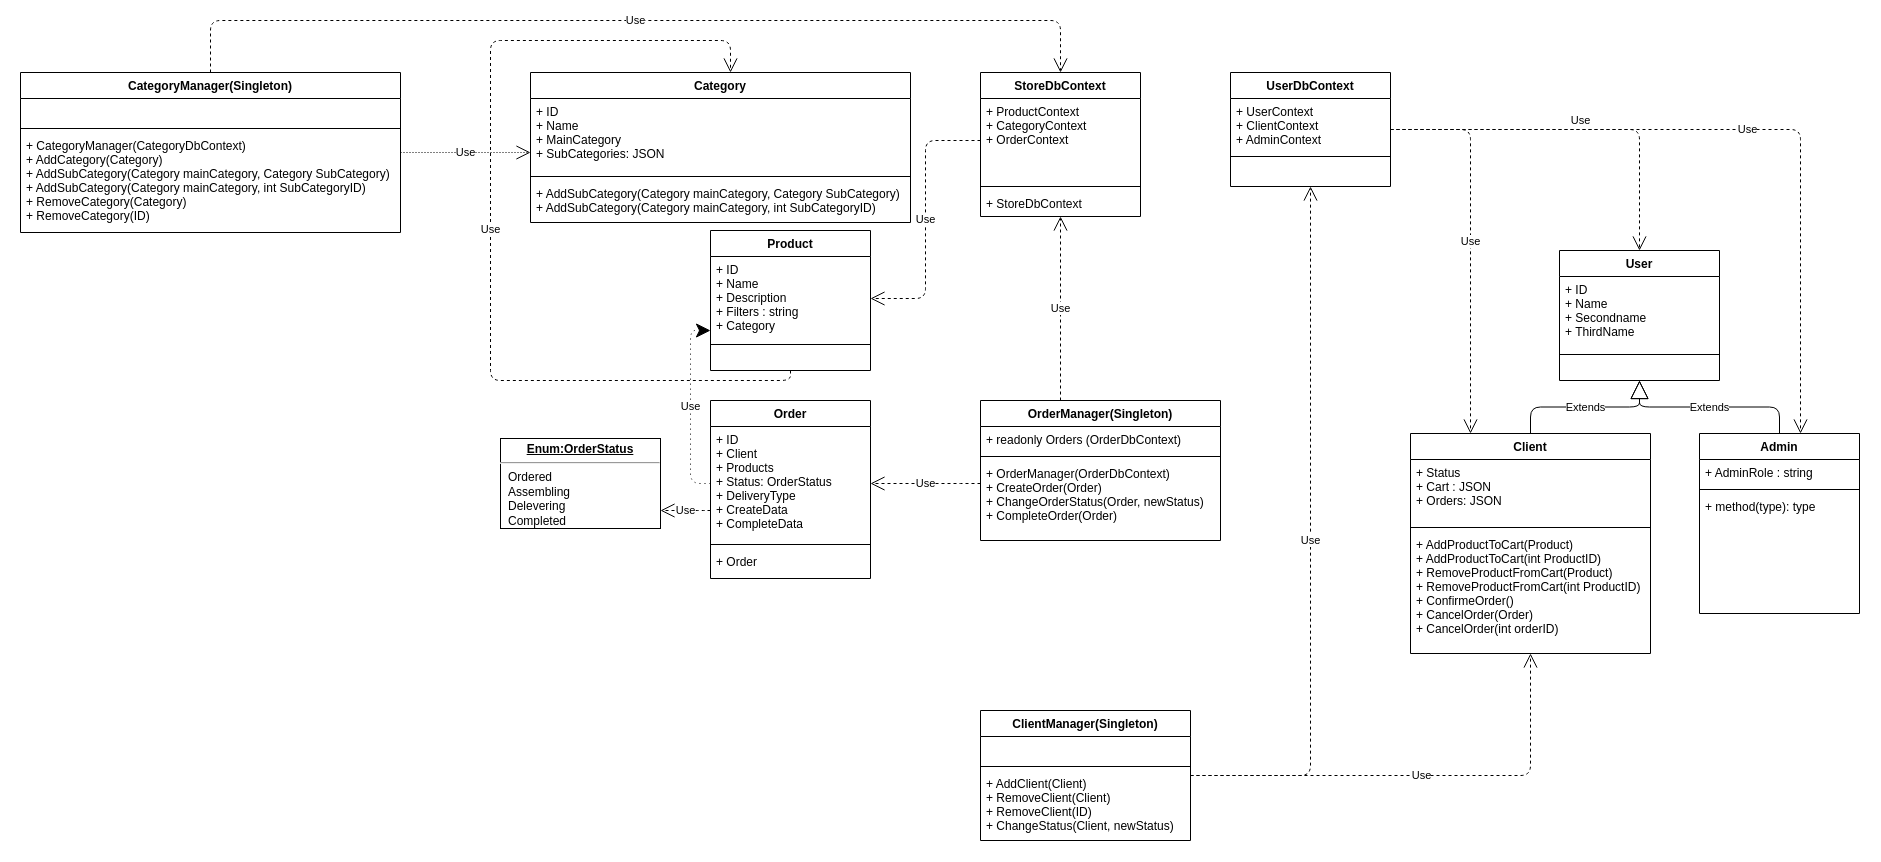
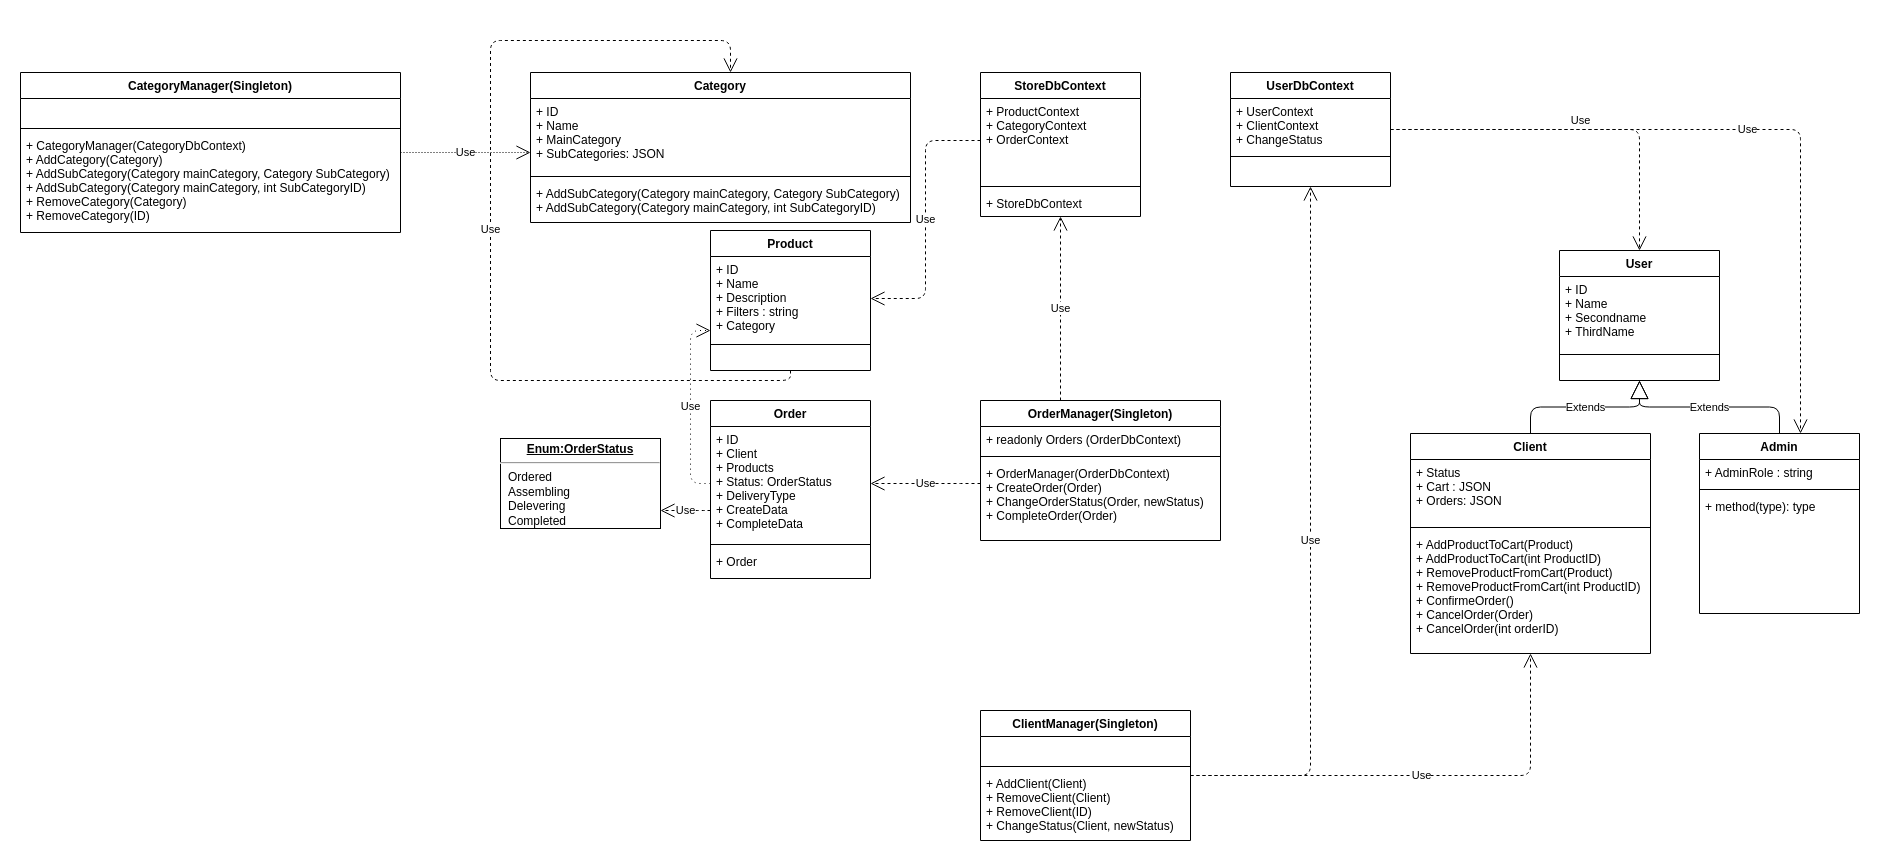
(634, 21) -> none
(1278, 112) -> (1278, 112)
(1471, 282) -> none
(695, 331) -> (702, 331)
